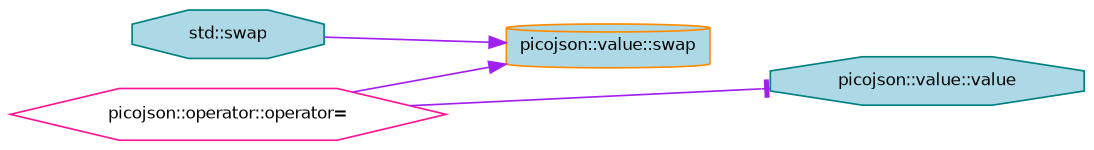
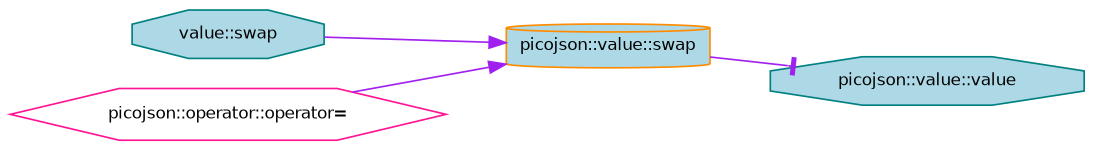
(228, 34) -> (228, 34)
(586, 97) -> (749, 61)
